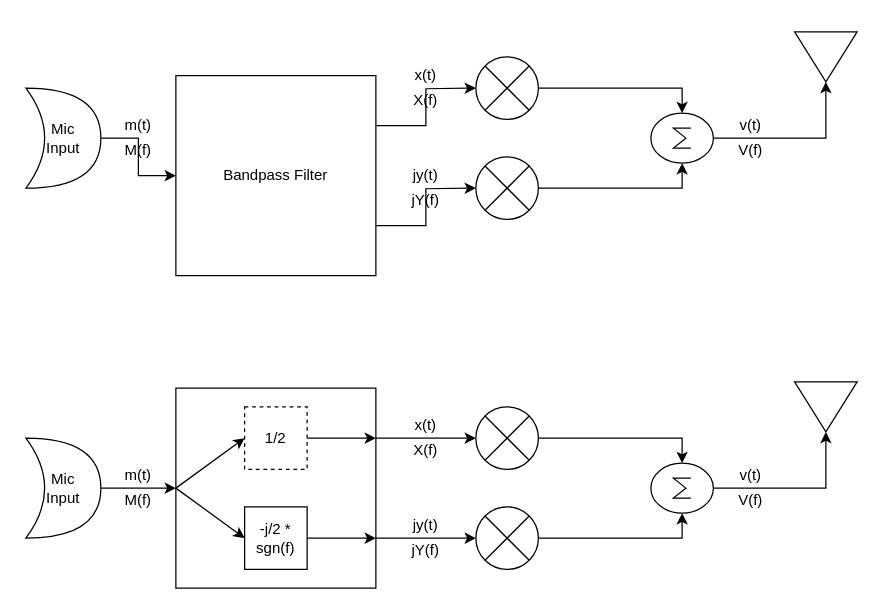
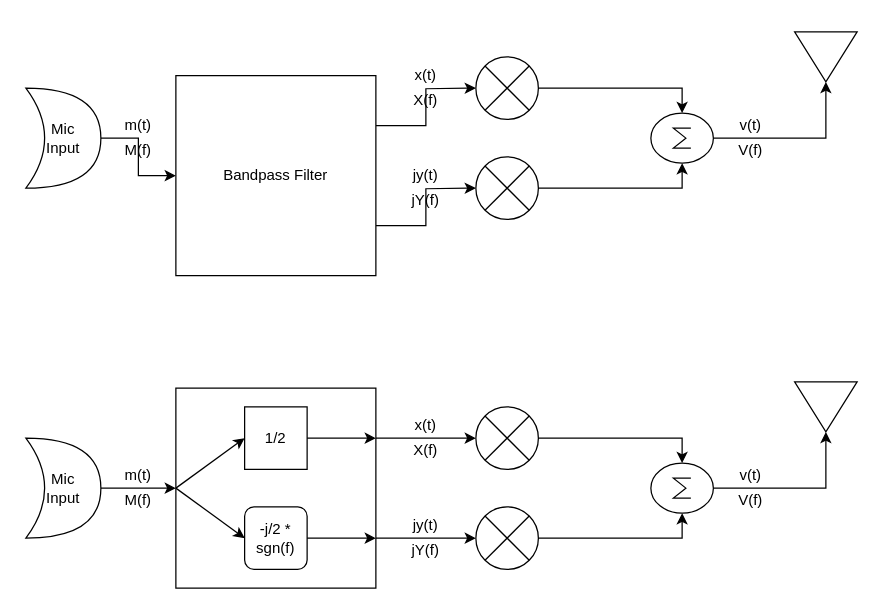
(276, 438) -> (276, 438)
(276, 538) -> (276, 538)
